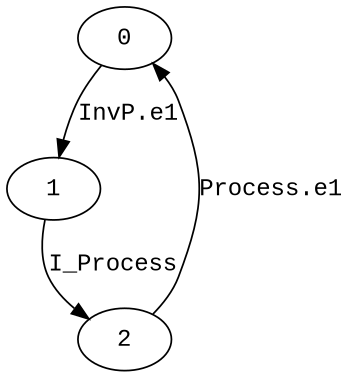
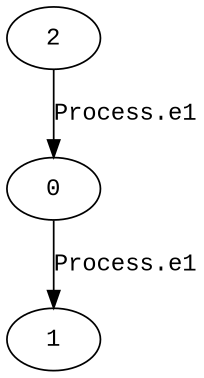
(128, 113) -> (126, 264)
(45, 269) -> none
